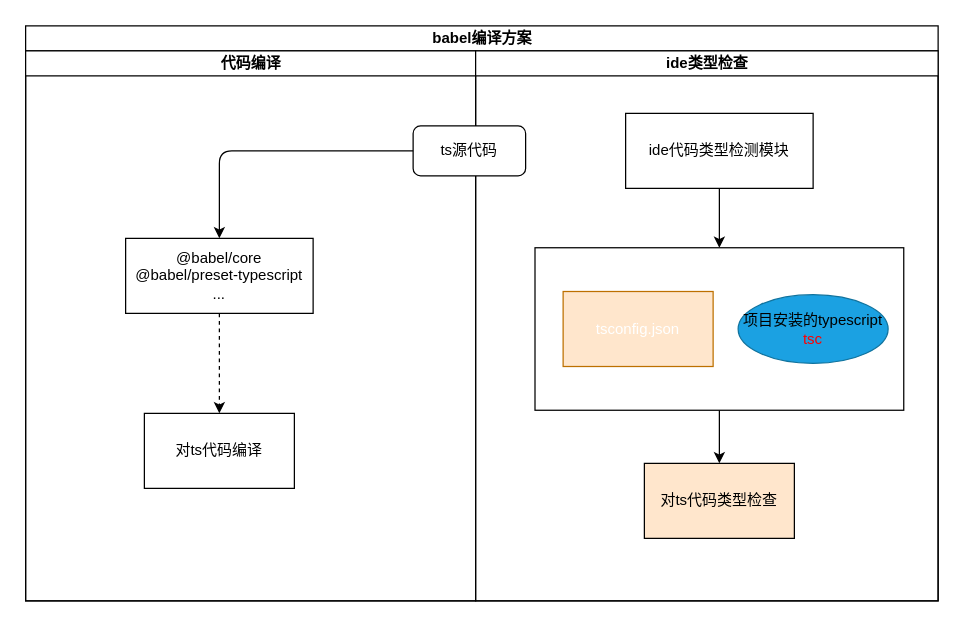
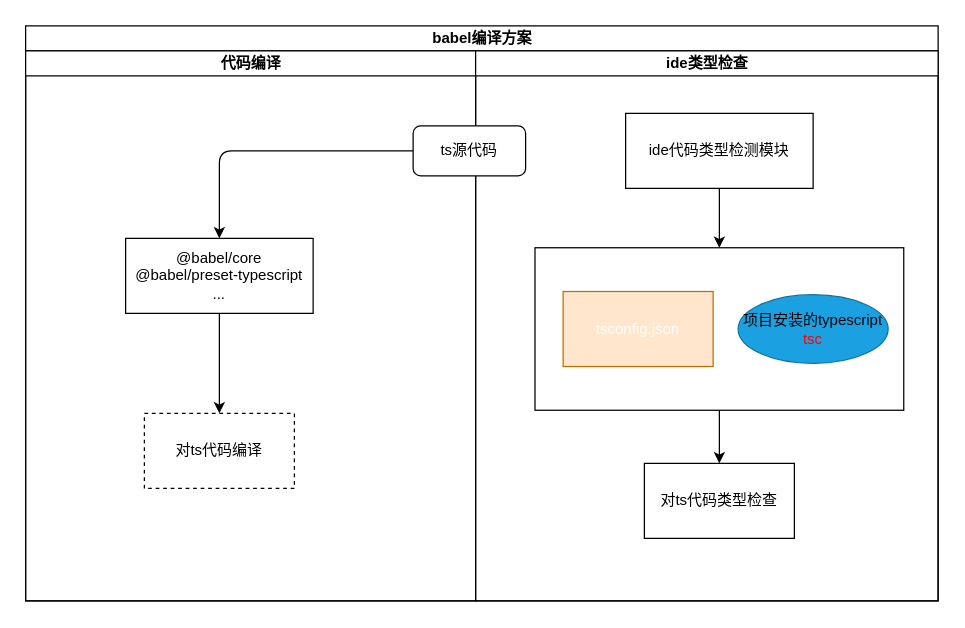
(219, 359) -> (219, 359)
(219, 451) -> (219, 451)
(719, 501) -> (719, 501)
